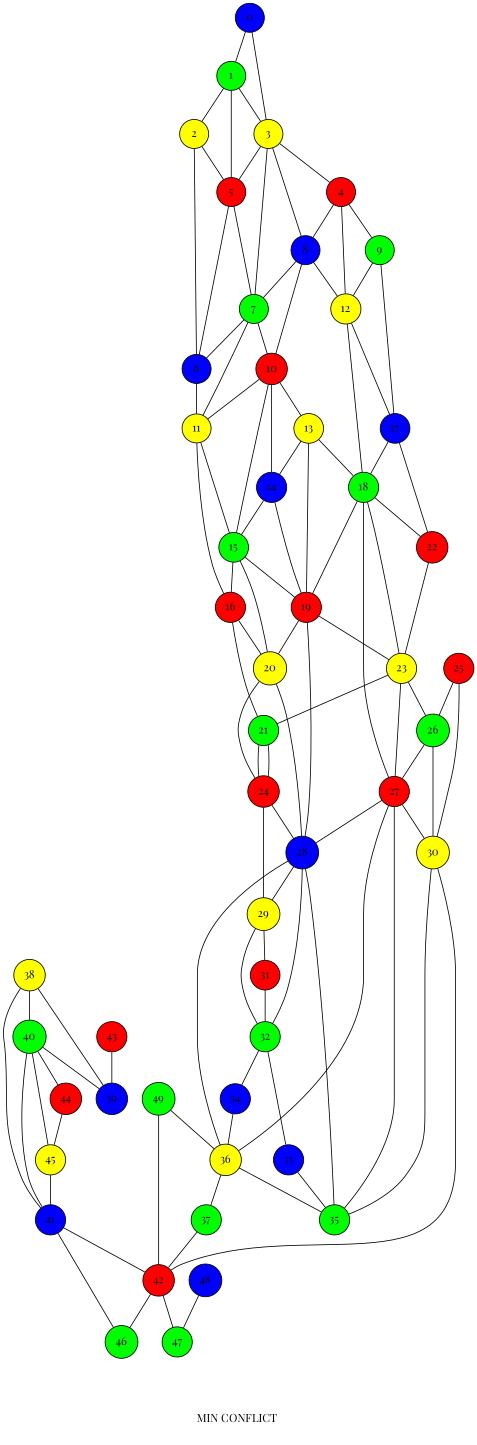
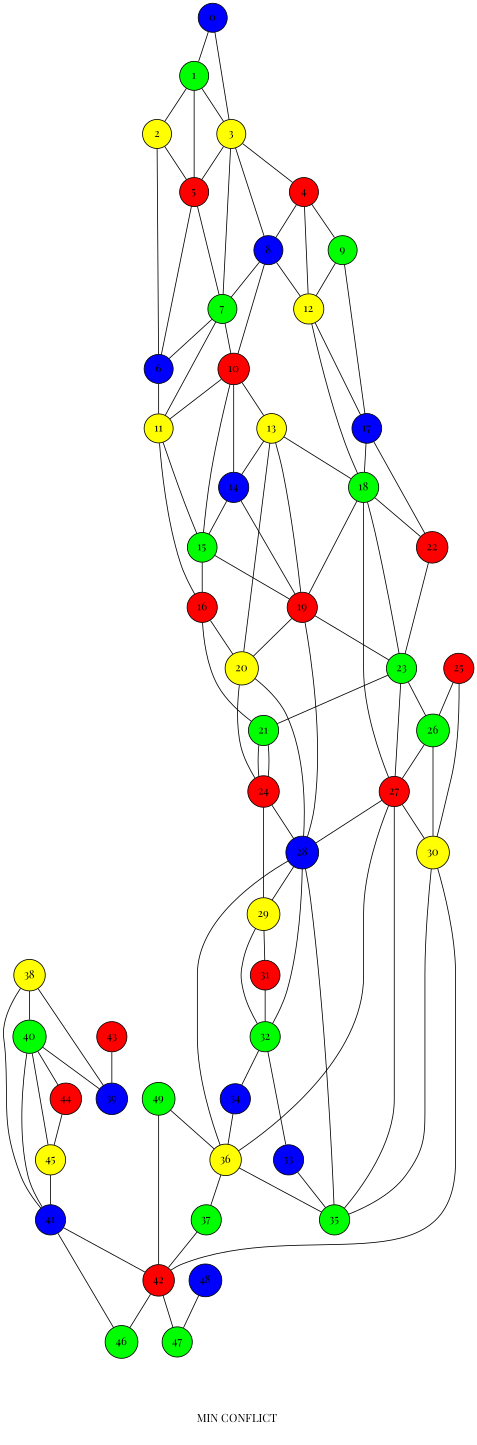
(257, 605) -> (257, 547)
(402, 668) -> (402, 668)
